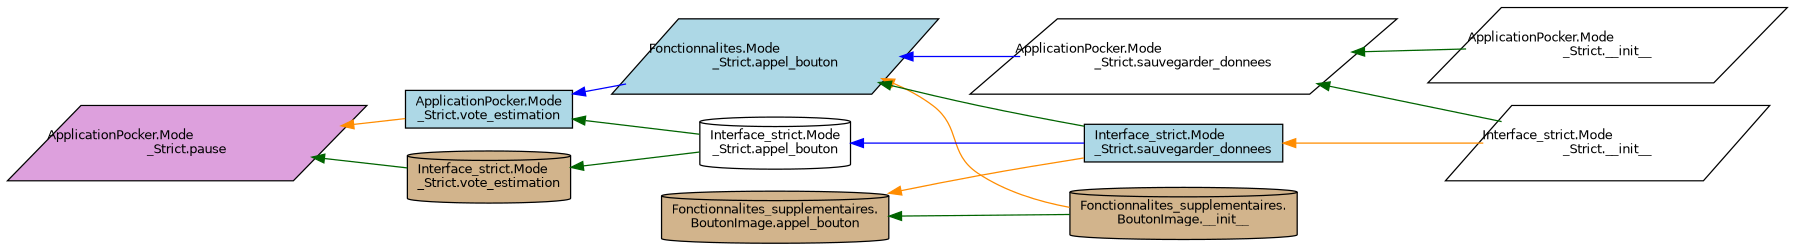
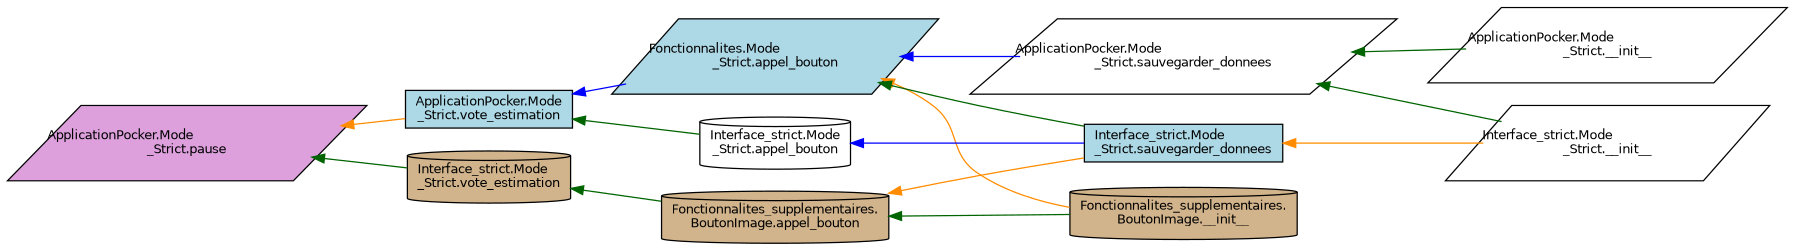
(641, 159) -> (622, 196)
